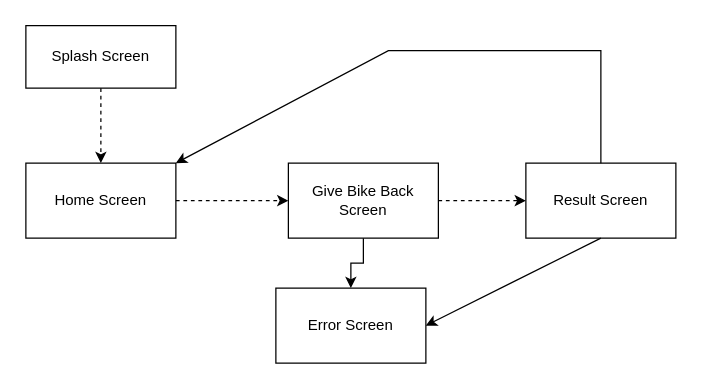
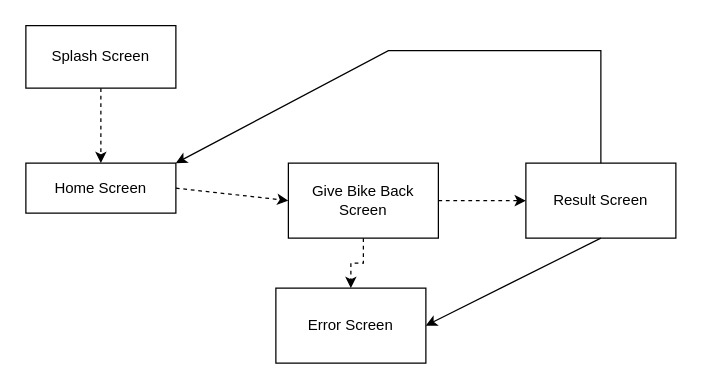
(101, 201) -> (101, 188)
(361, 263) -> (361, 263)
